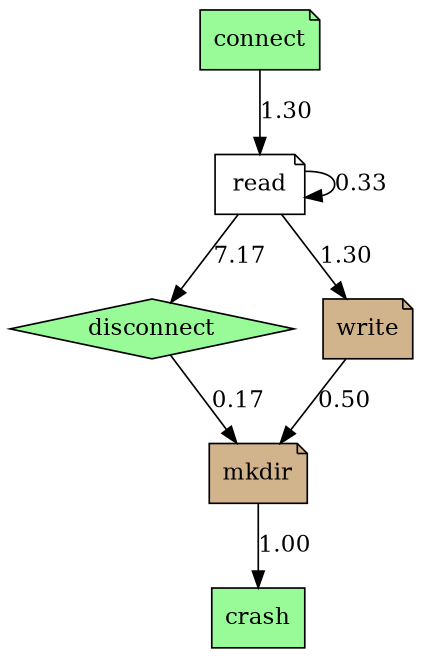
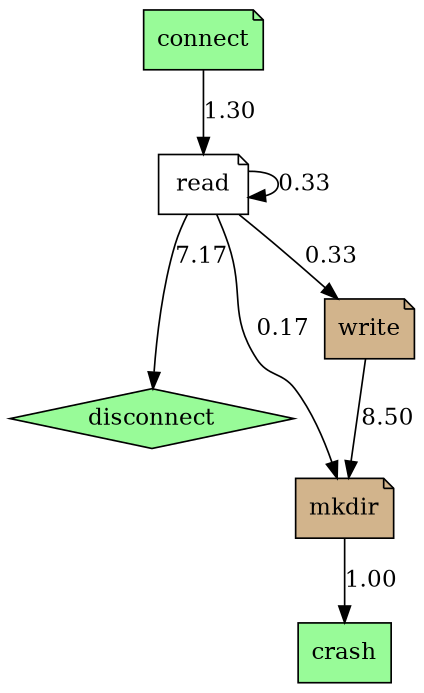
(346, 257) -> (331, 257)
(198, 392) -> (252, 350)
(345, 401) -> (388, 419)
